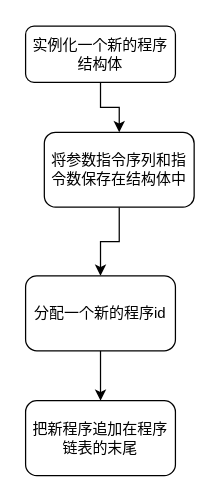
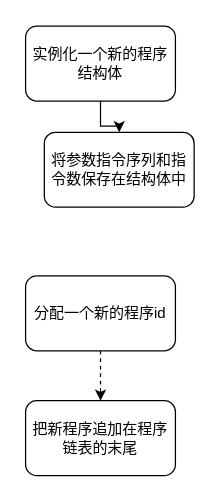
(101, 54) -> (101, 63)
(114, 241) -> none
(101, 371) -> (101, 371)
